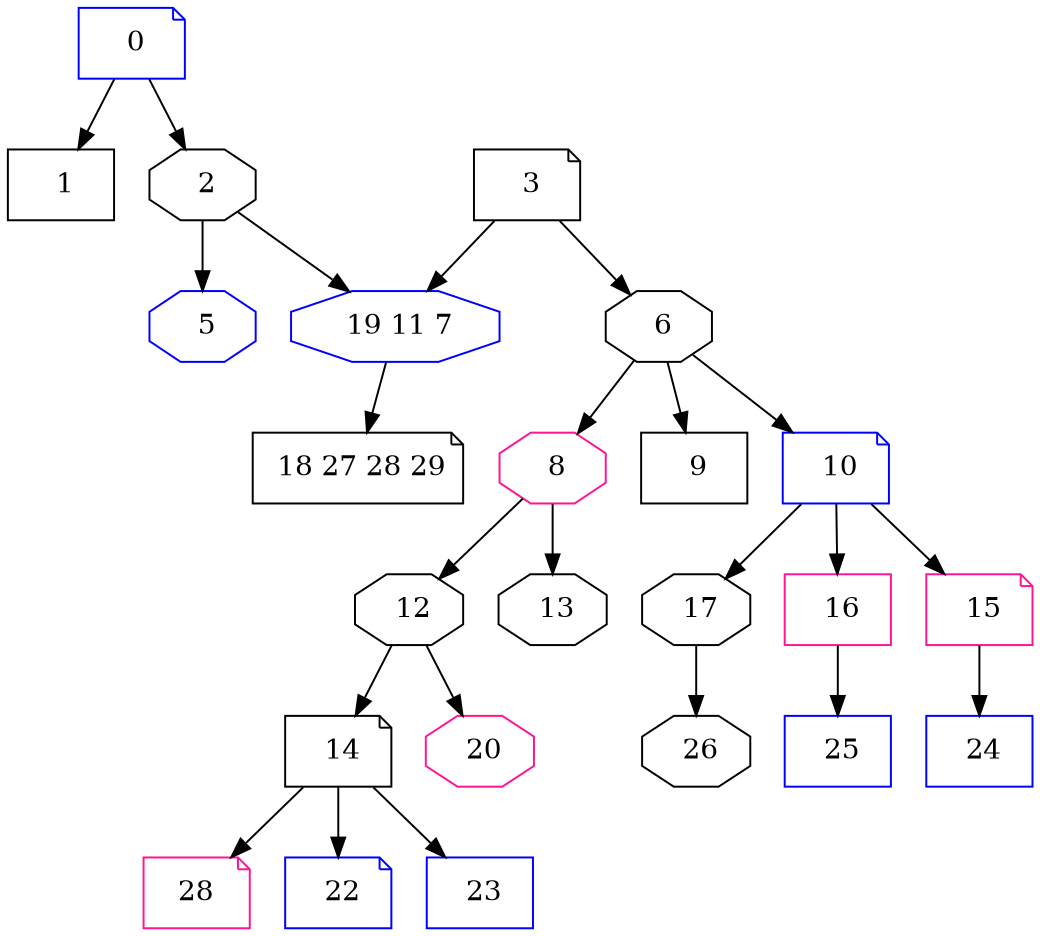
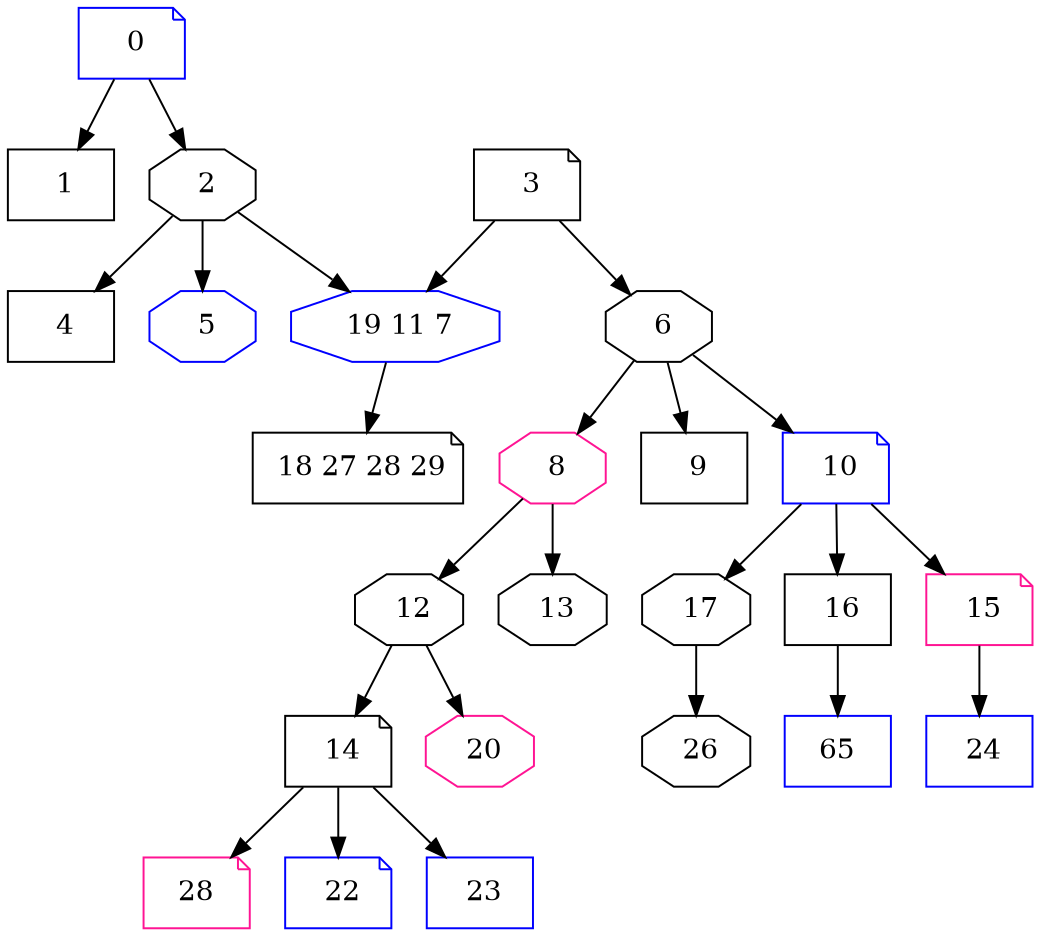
none -> (61, 326)
(838, 610) -> (838, 610)
(838, 751) -> (838, 751)
